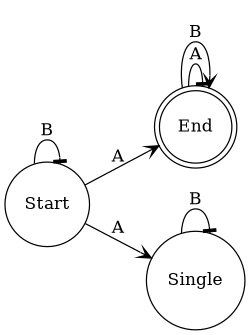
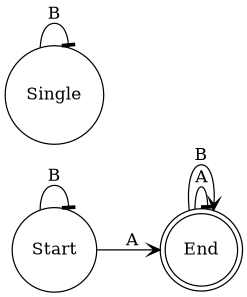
(113, 238) -> none
